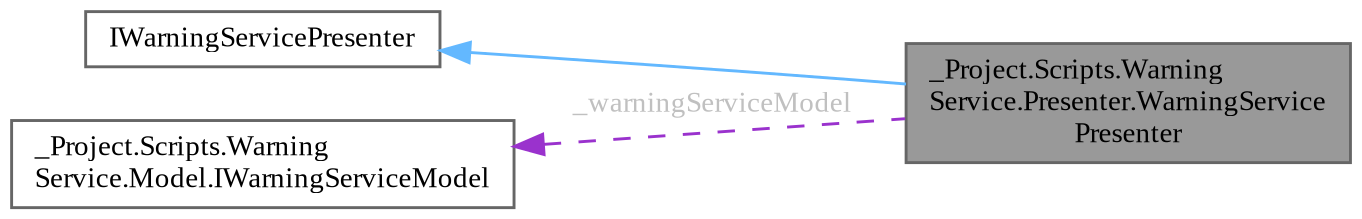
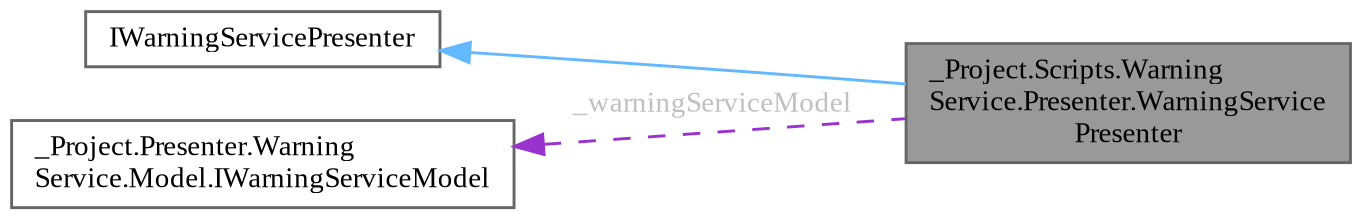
(263, 164) -> (263, 164)
